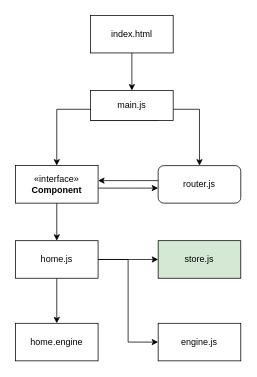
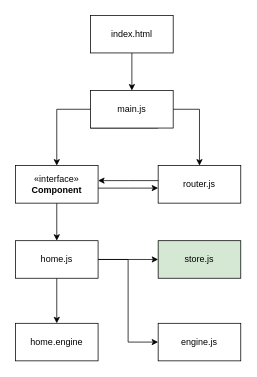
(132, 105) -> (132, 109)
(199, 184) -> (199, 184)
